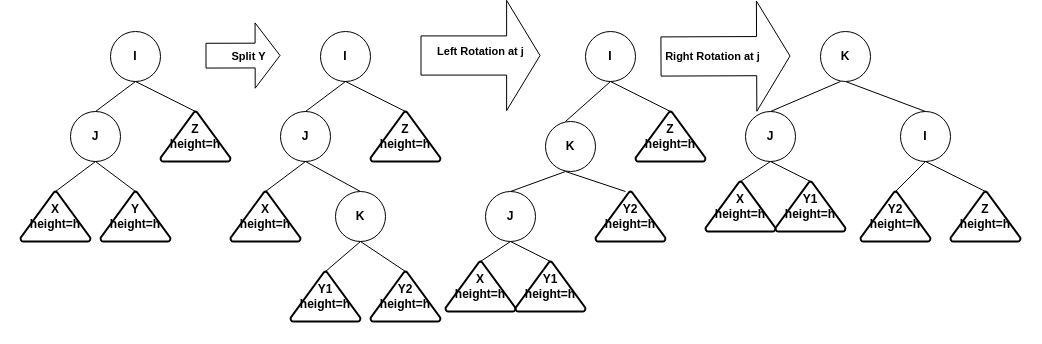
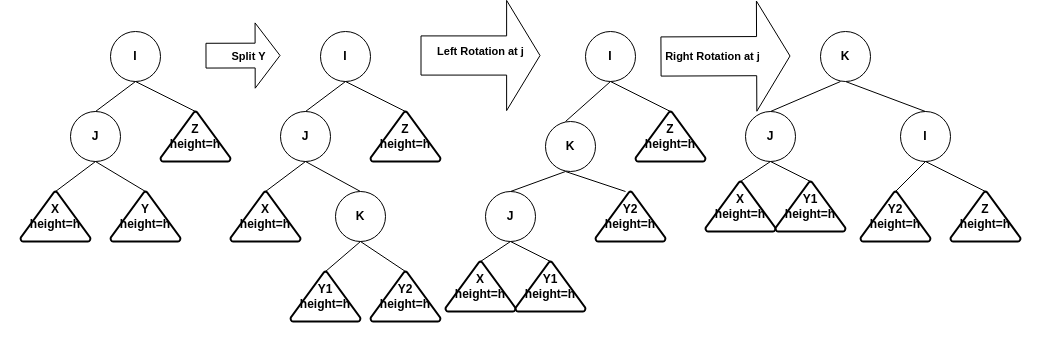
(136, 217) -> (146, 217)
